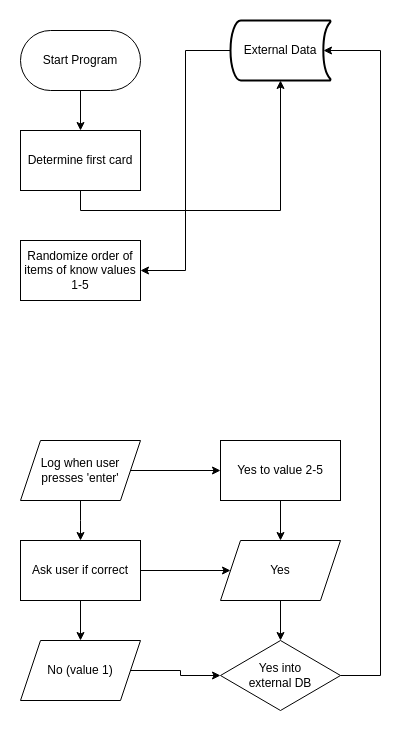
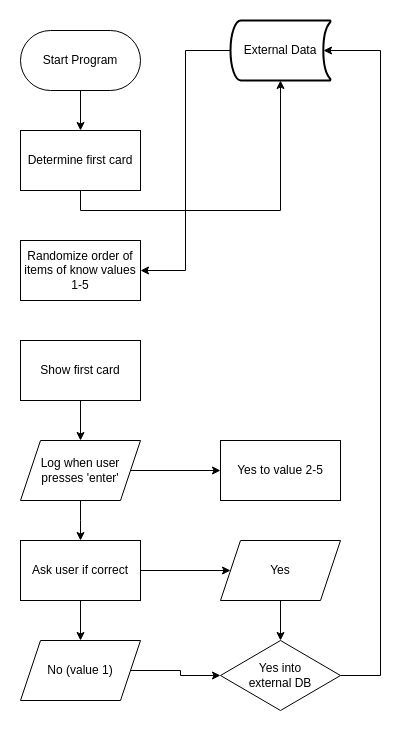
none -> (81, 371)
none -> (81, 417)
(281, 517) -> none
